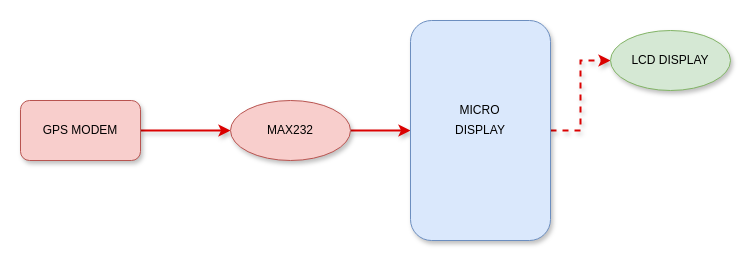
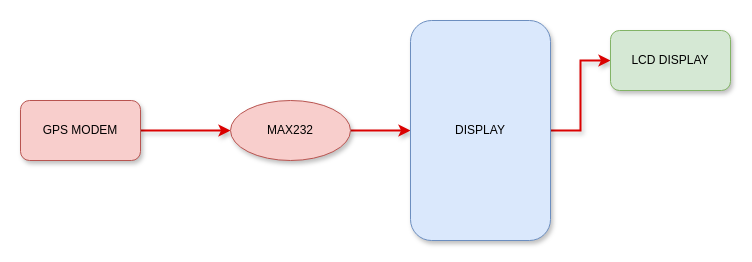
(671, 61) -> (671, 61)
(581, 100) -> (581, 100)
(480, 111) -> none
